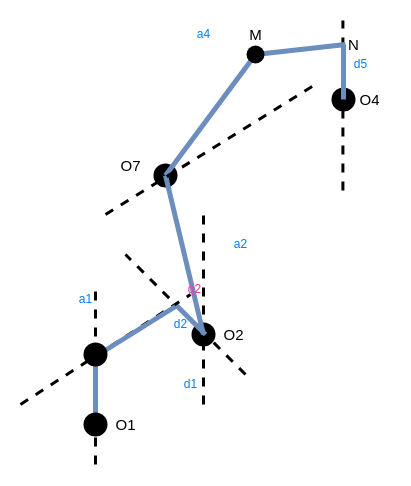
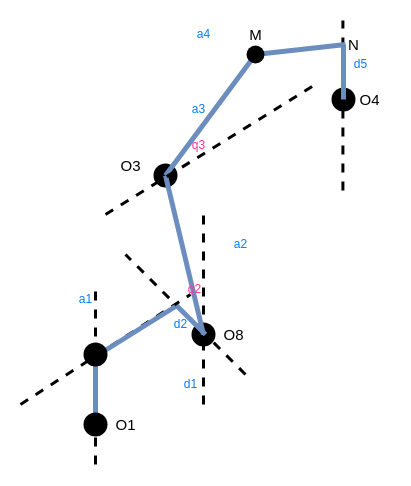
none -> (199, 110)
none -> (199, 146)
(131, 166) -> (131, 166)
(234, 335) -> (234, 335)
